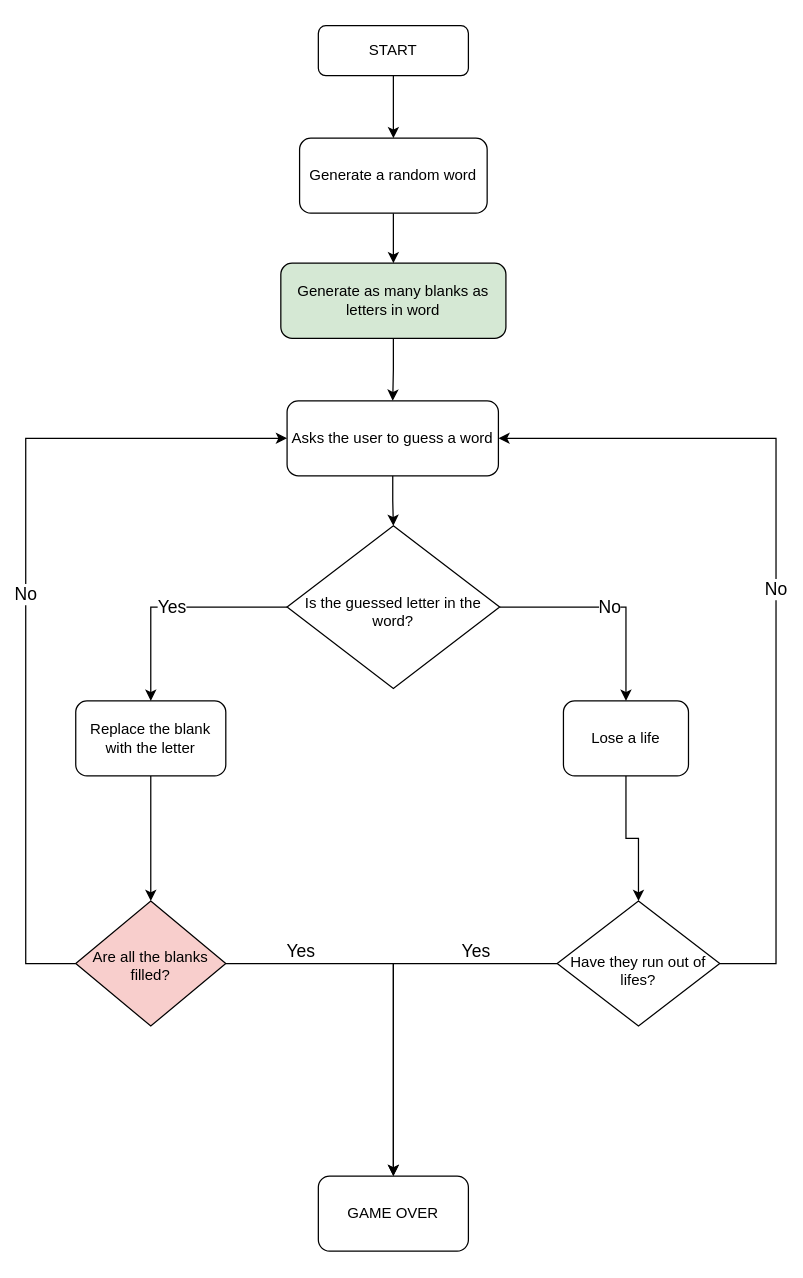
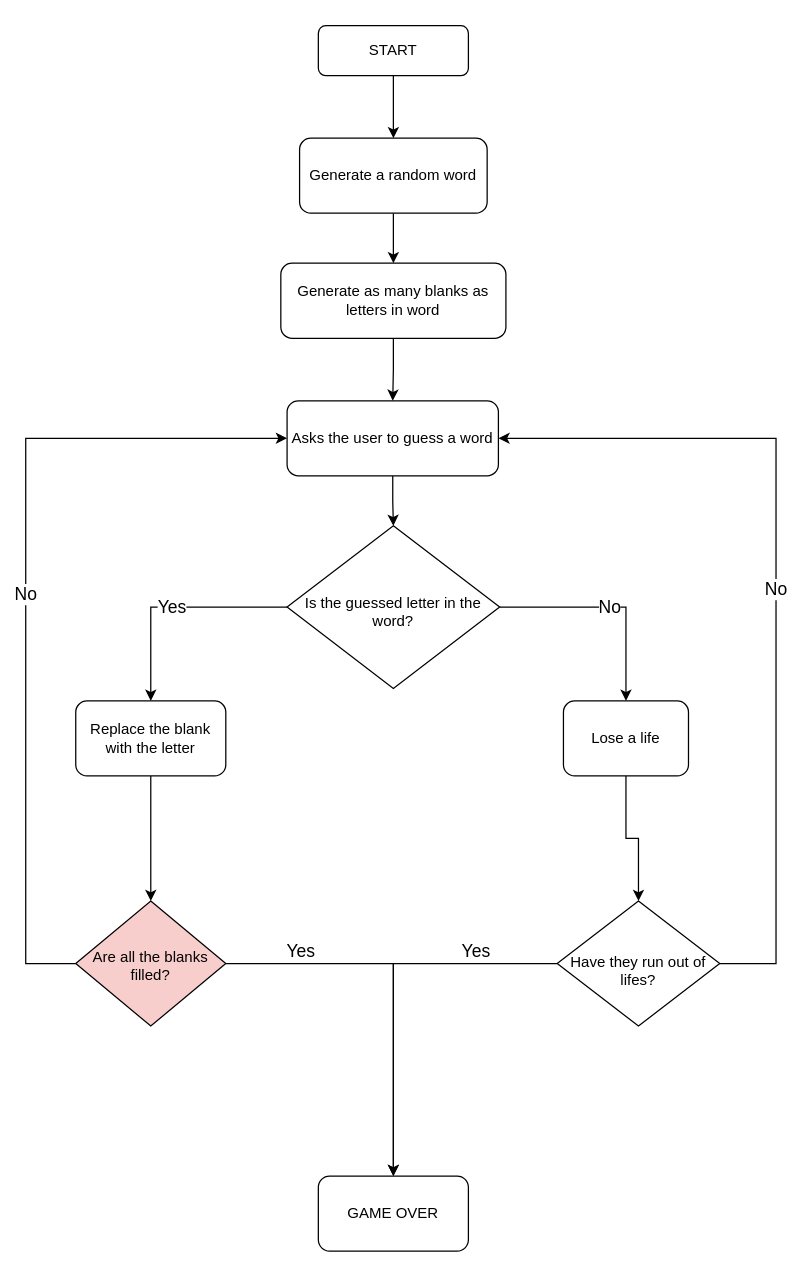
(393, 301) -> (393, 301)
